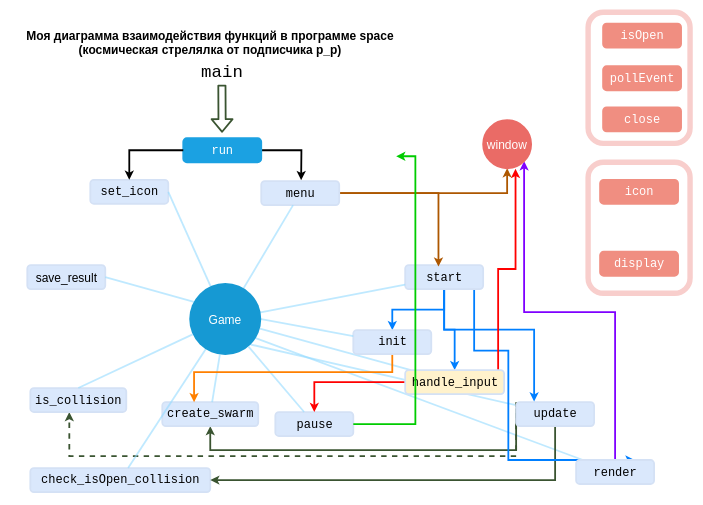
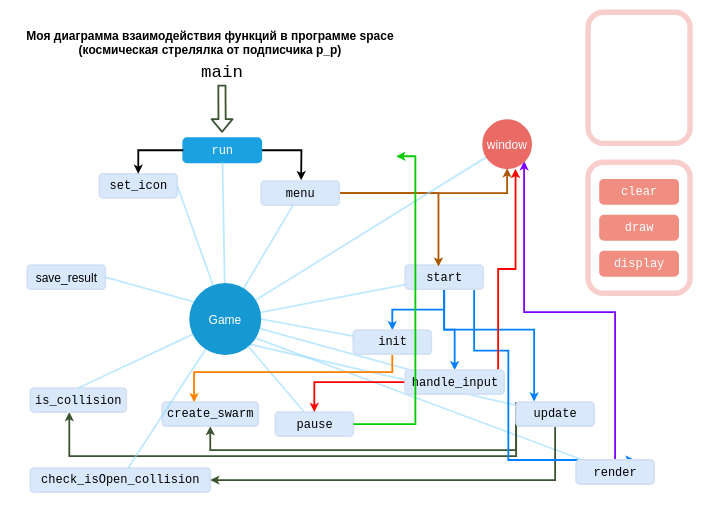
(642, 36) -> none
(642, 78) -> none
(642, 119) -> none
(129, 192) -> (138, 186)
(640, 192) -> (640, 192)
none -> (224, 223)
none -> (639, 228)
(216, 379) -> (431, 191)
(455, 382) -> (455, 382)
(277, 456) -> (277, 456)
